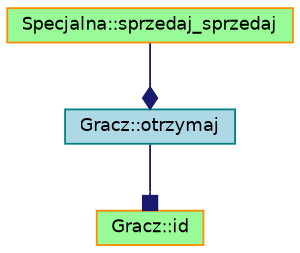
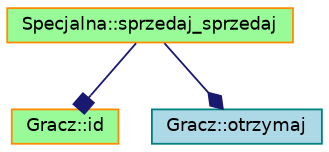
(150, 168) -> (113, 69)
